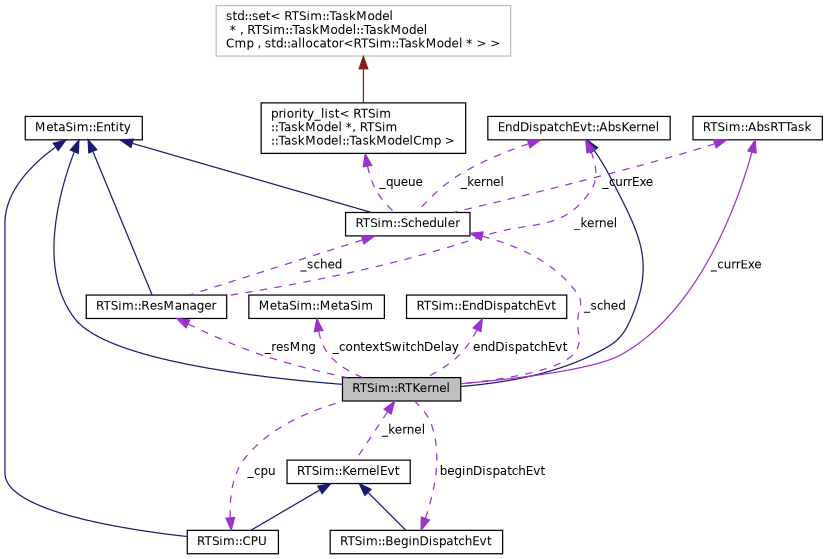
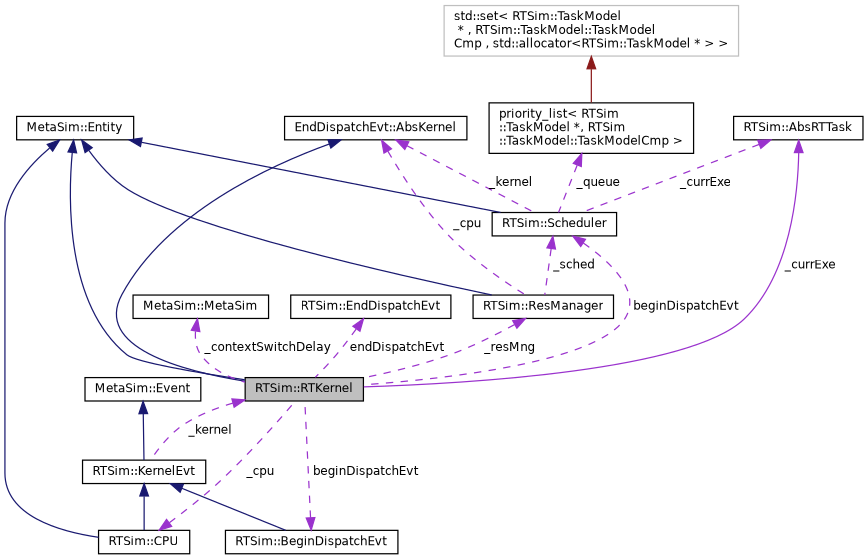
(594, 224) -> (466, 224)
(603, 307) -> (684, 307)
none -> (143, 389)
